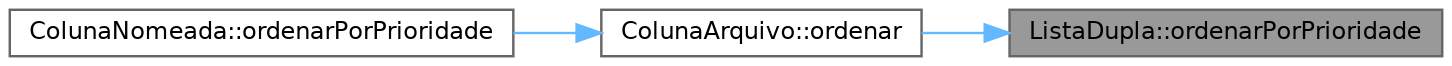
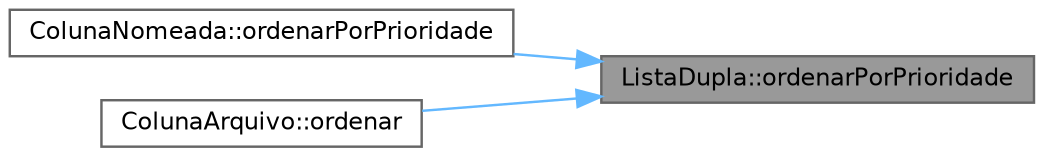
(545, 33) -> (545, 57)
